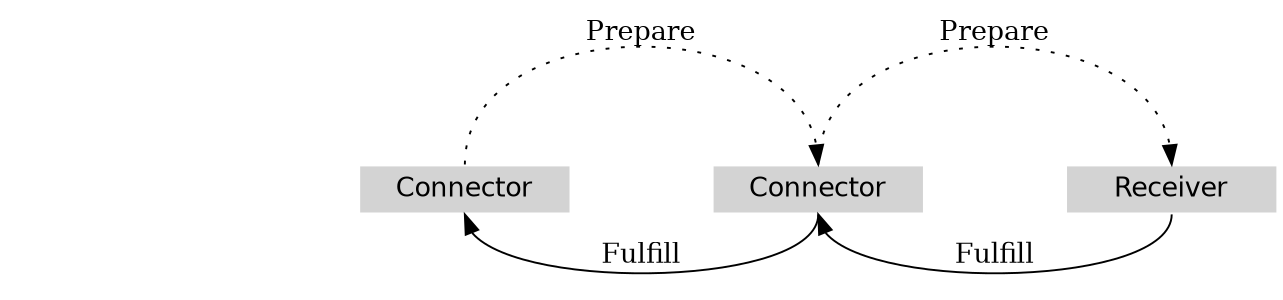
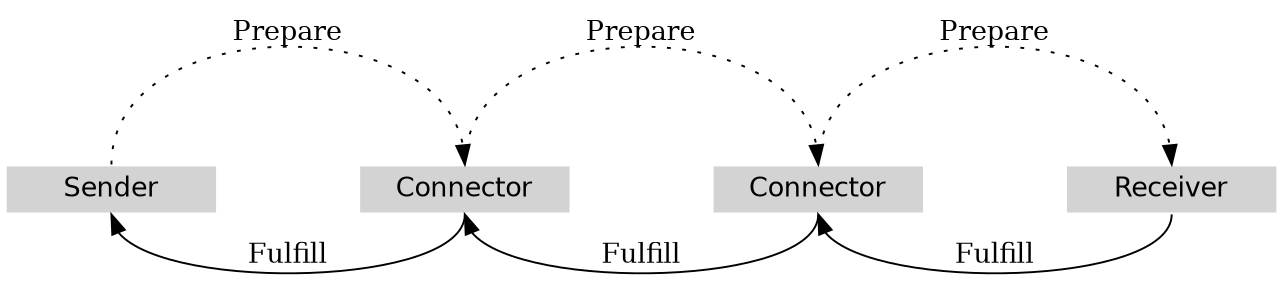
none -> (111, 189)
